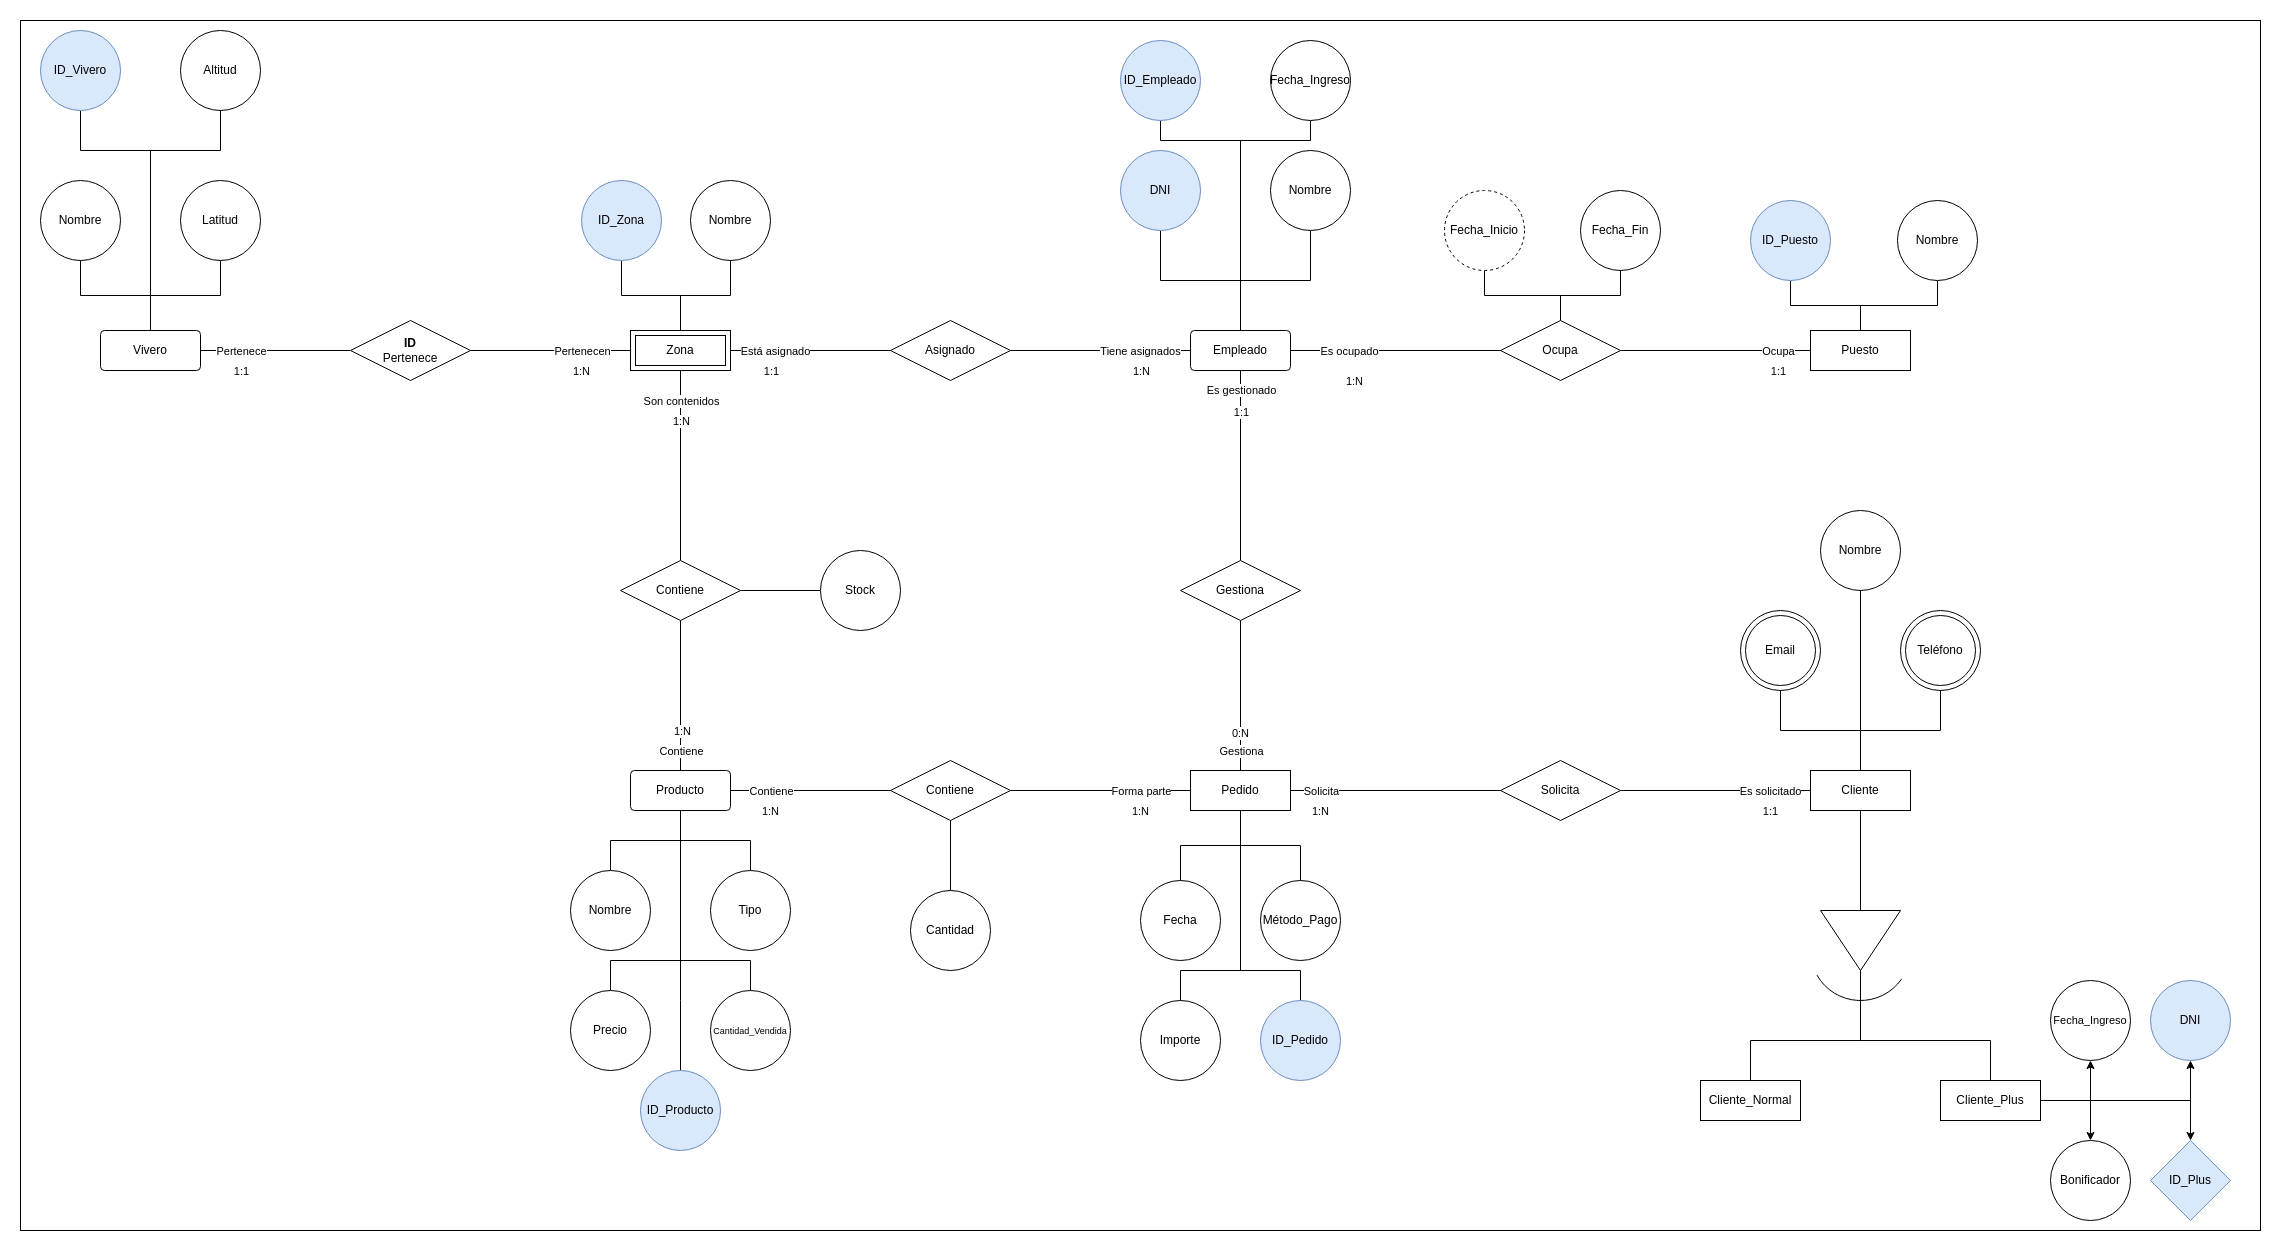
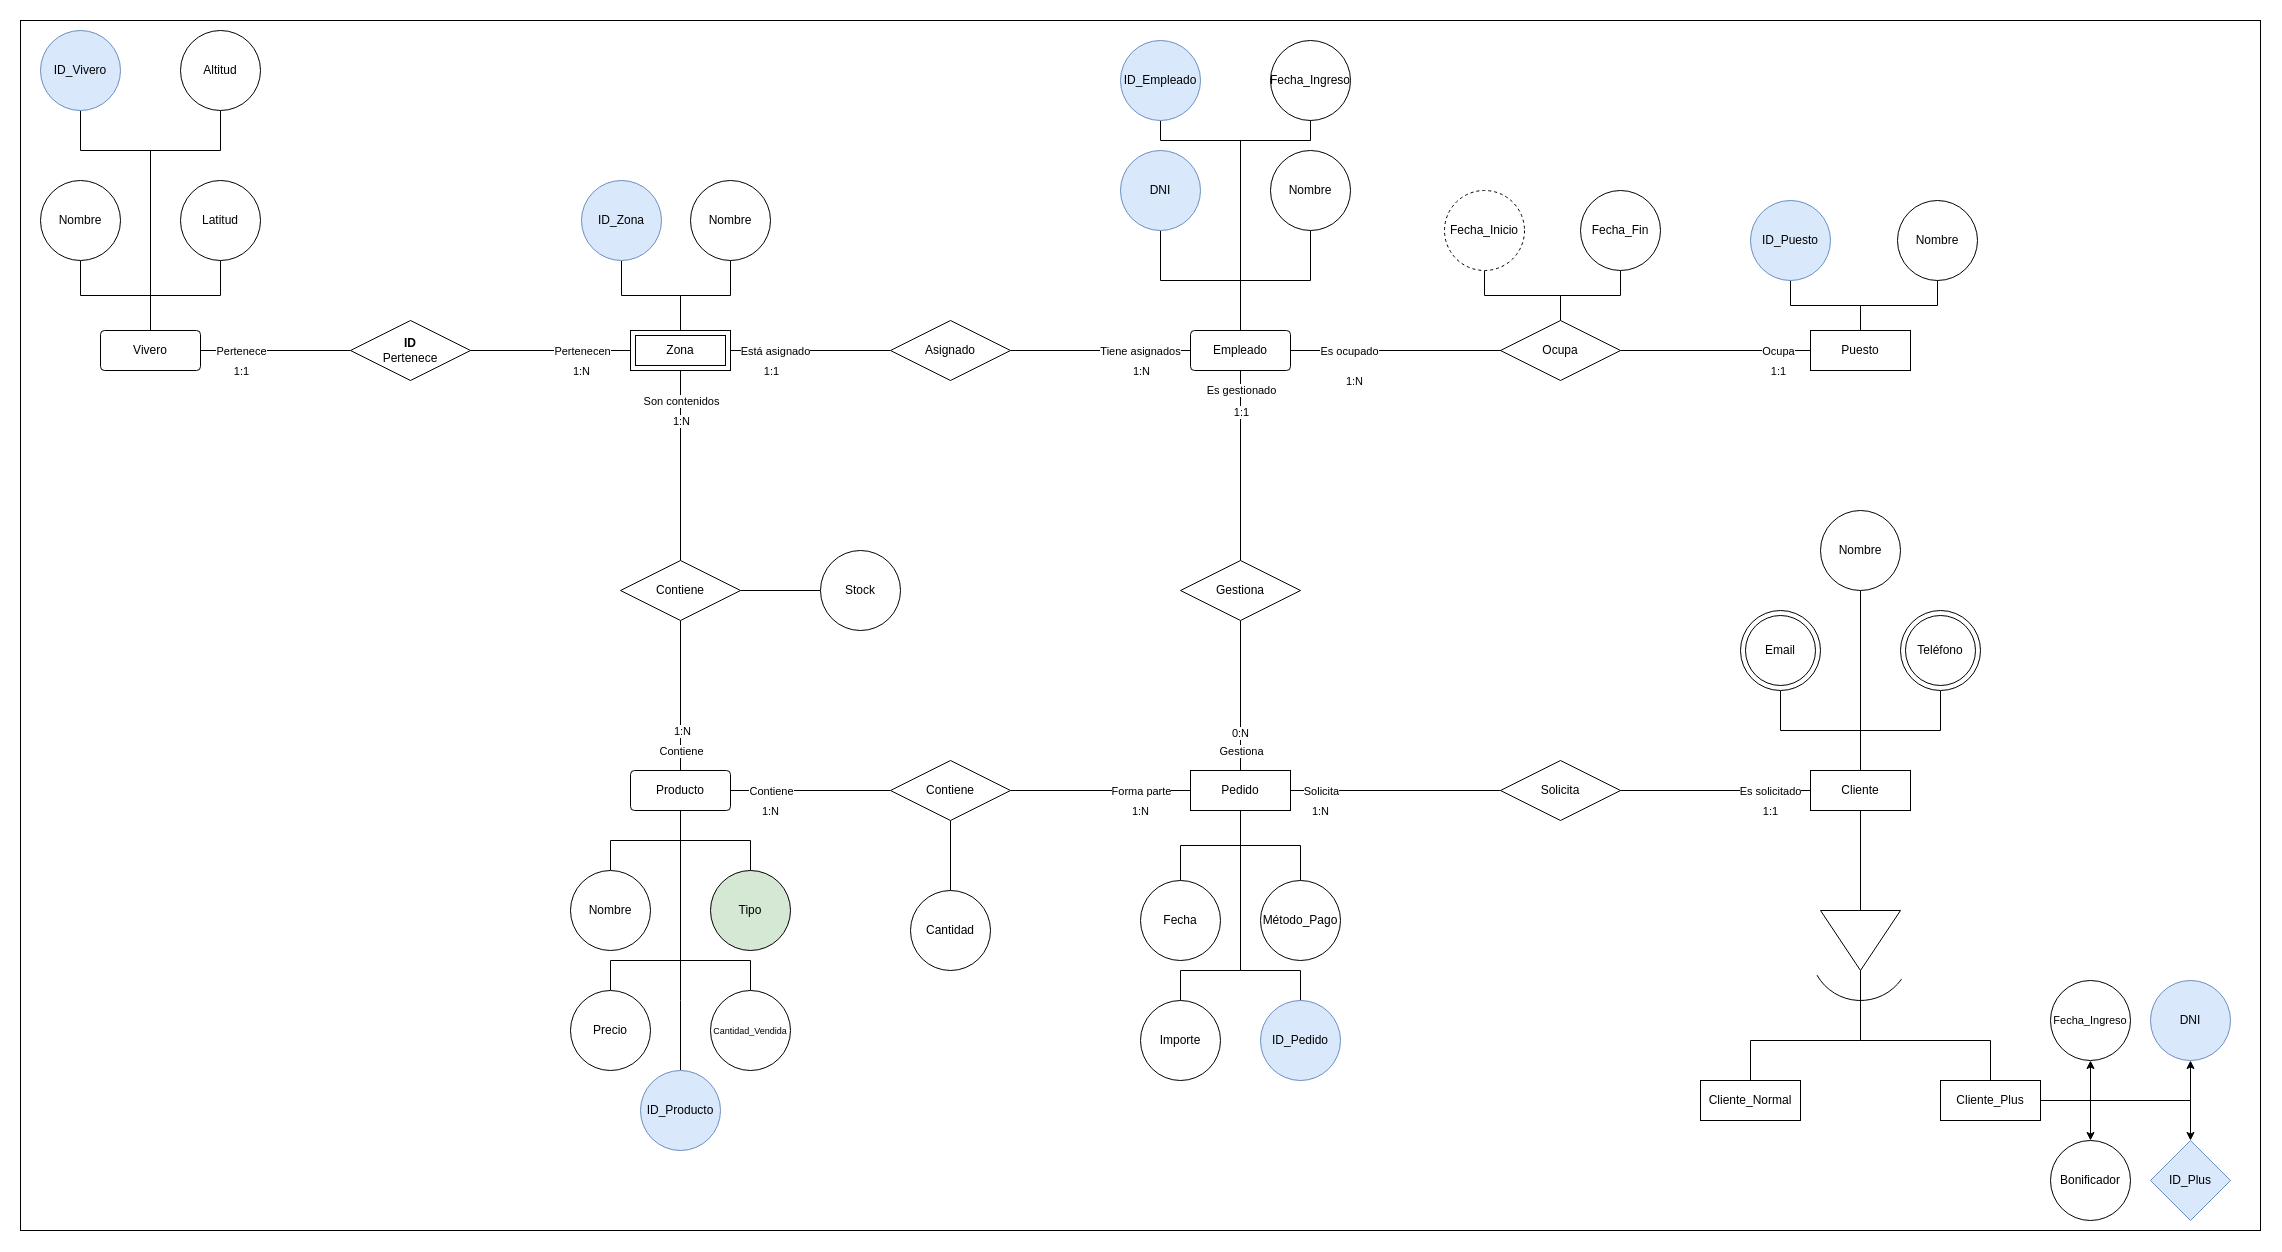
(751, 911) -> (751, 911)
